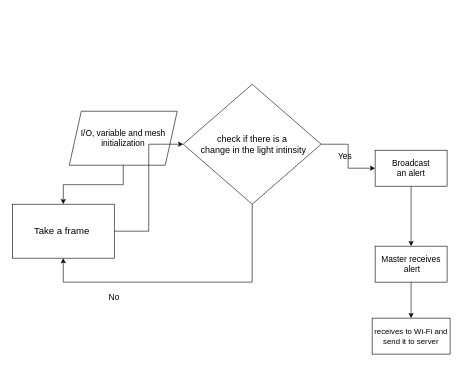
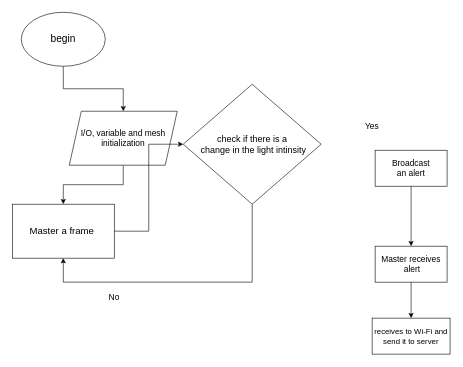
none -> (63, 39)
none -> (63, 88)
(348, 152) -> none
(345, 156) -> (372, 126)
(63, 231) -> (63, 231)
